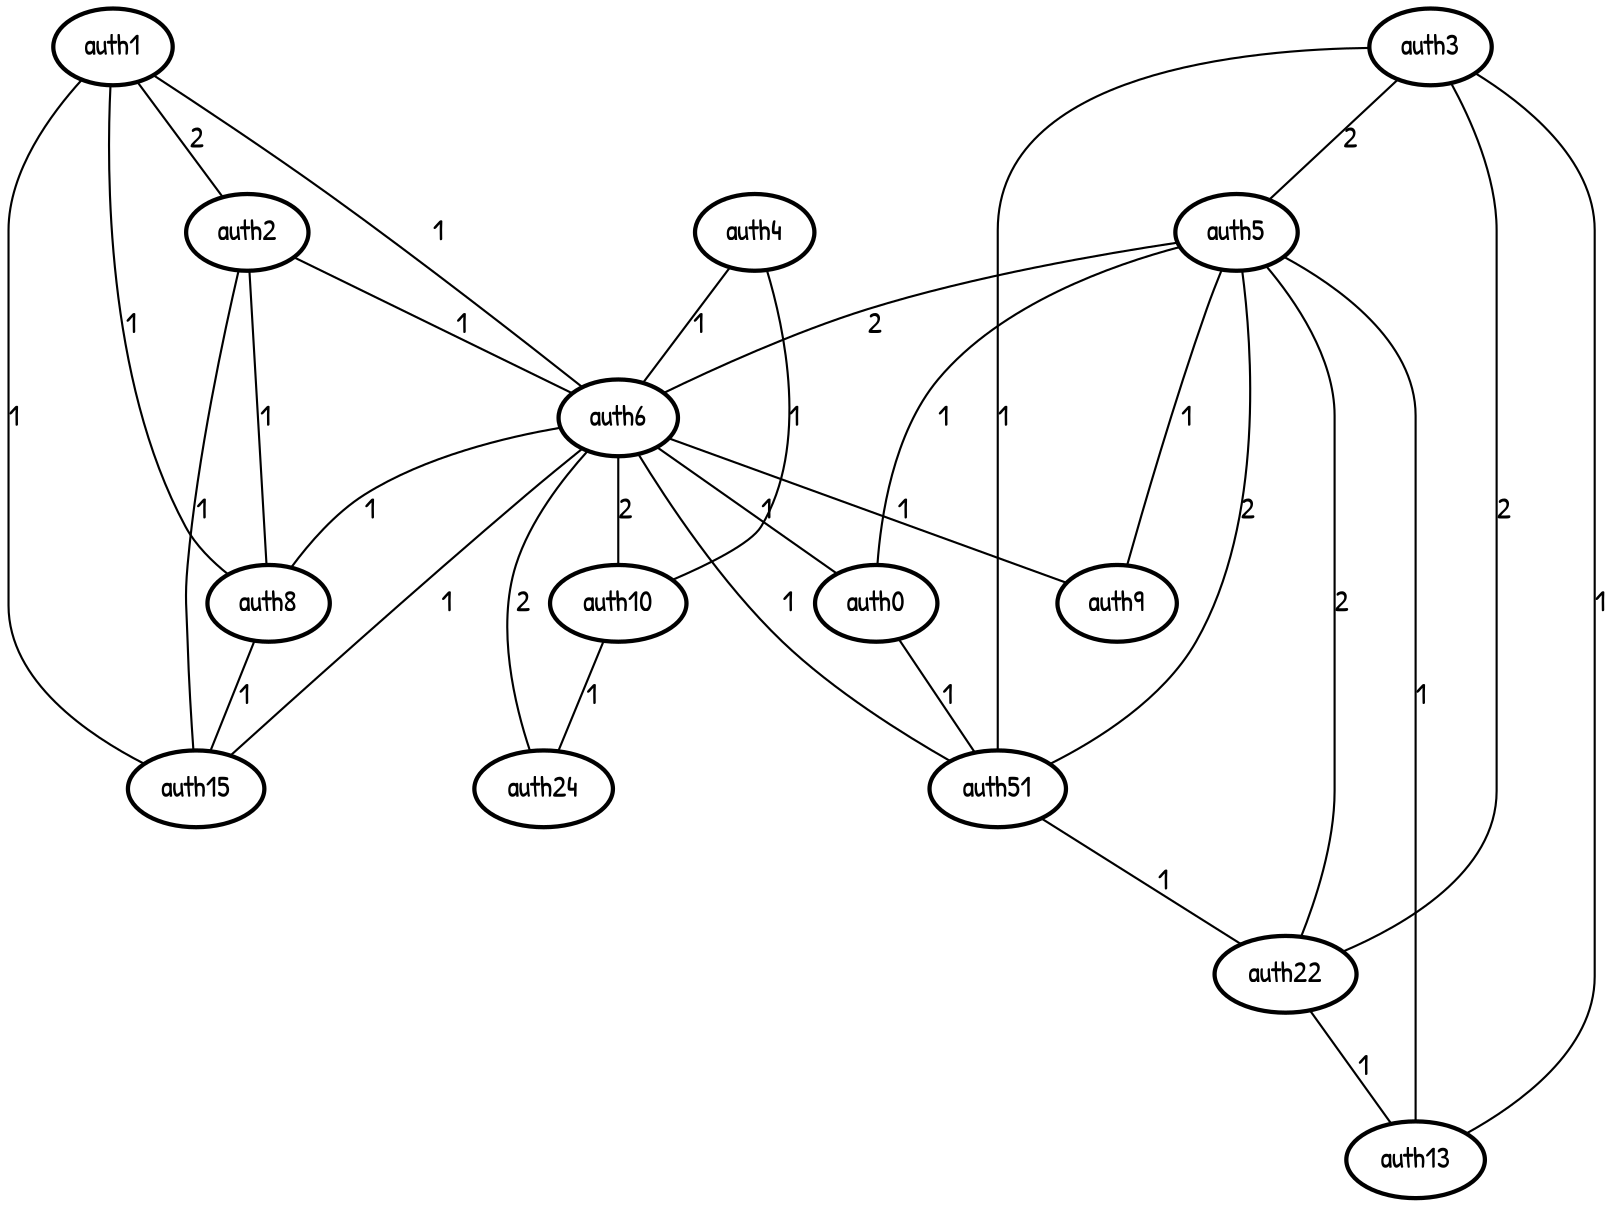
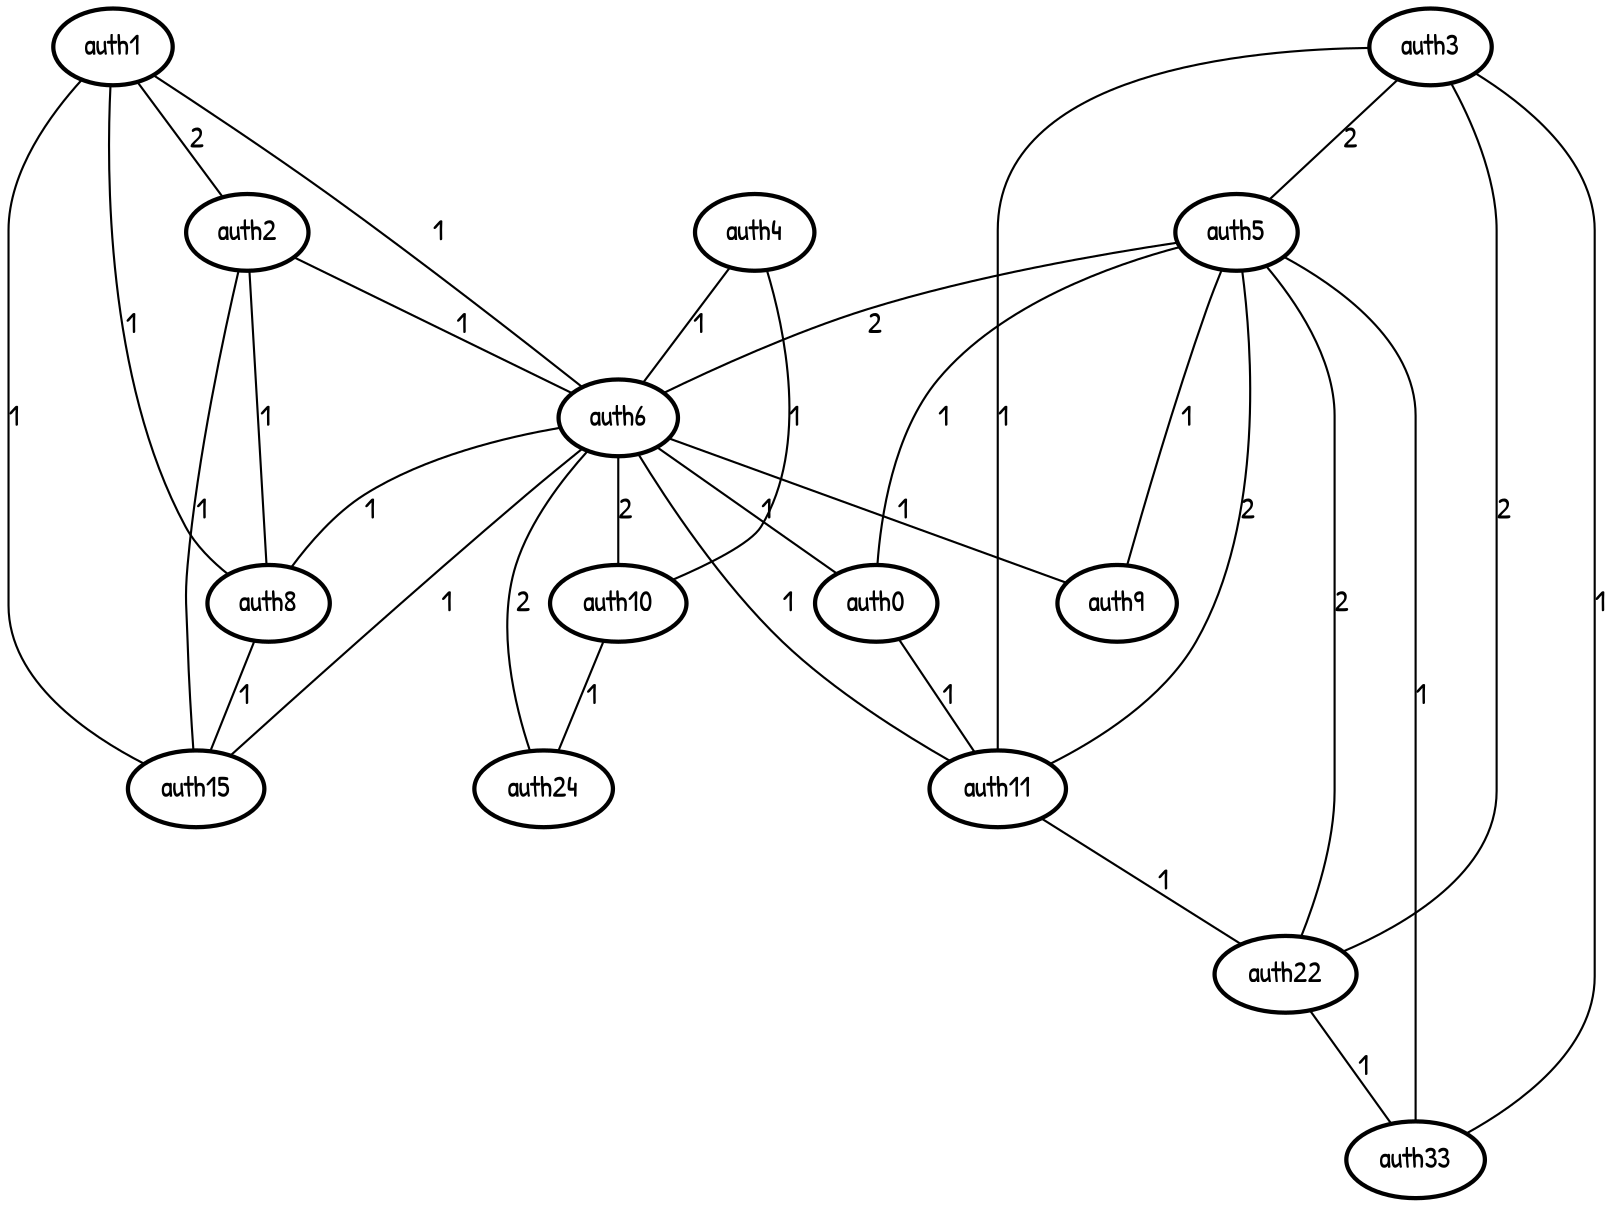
(998, 789) -> (998, 789)
(1416, 1160) -> (1416, 1160)
